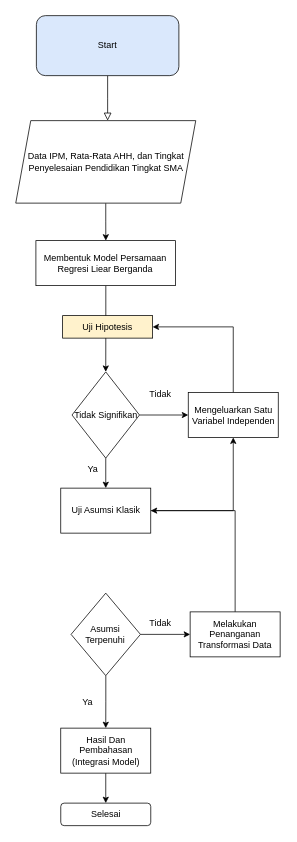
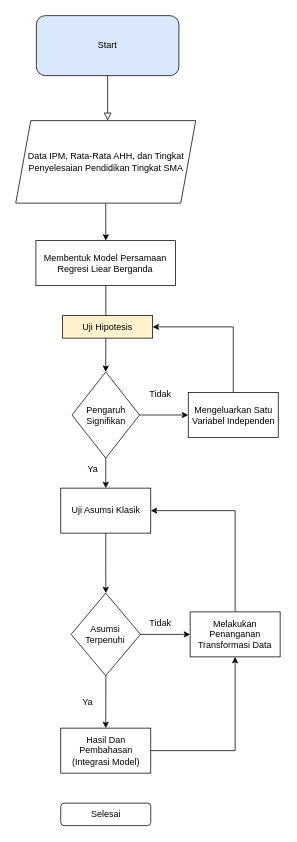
(106, 415) -> (106, 415)
(233, 475) -> (106, 560)
(106, 785) -> (194, 750)
